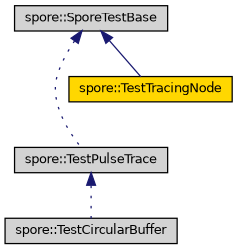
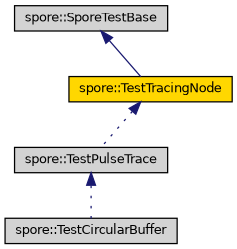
(56, 95) -> (117, 130)
